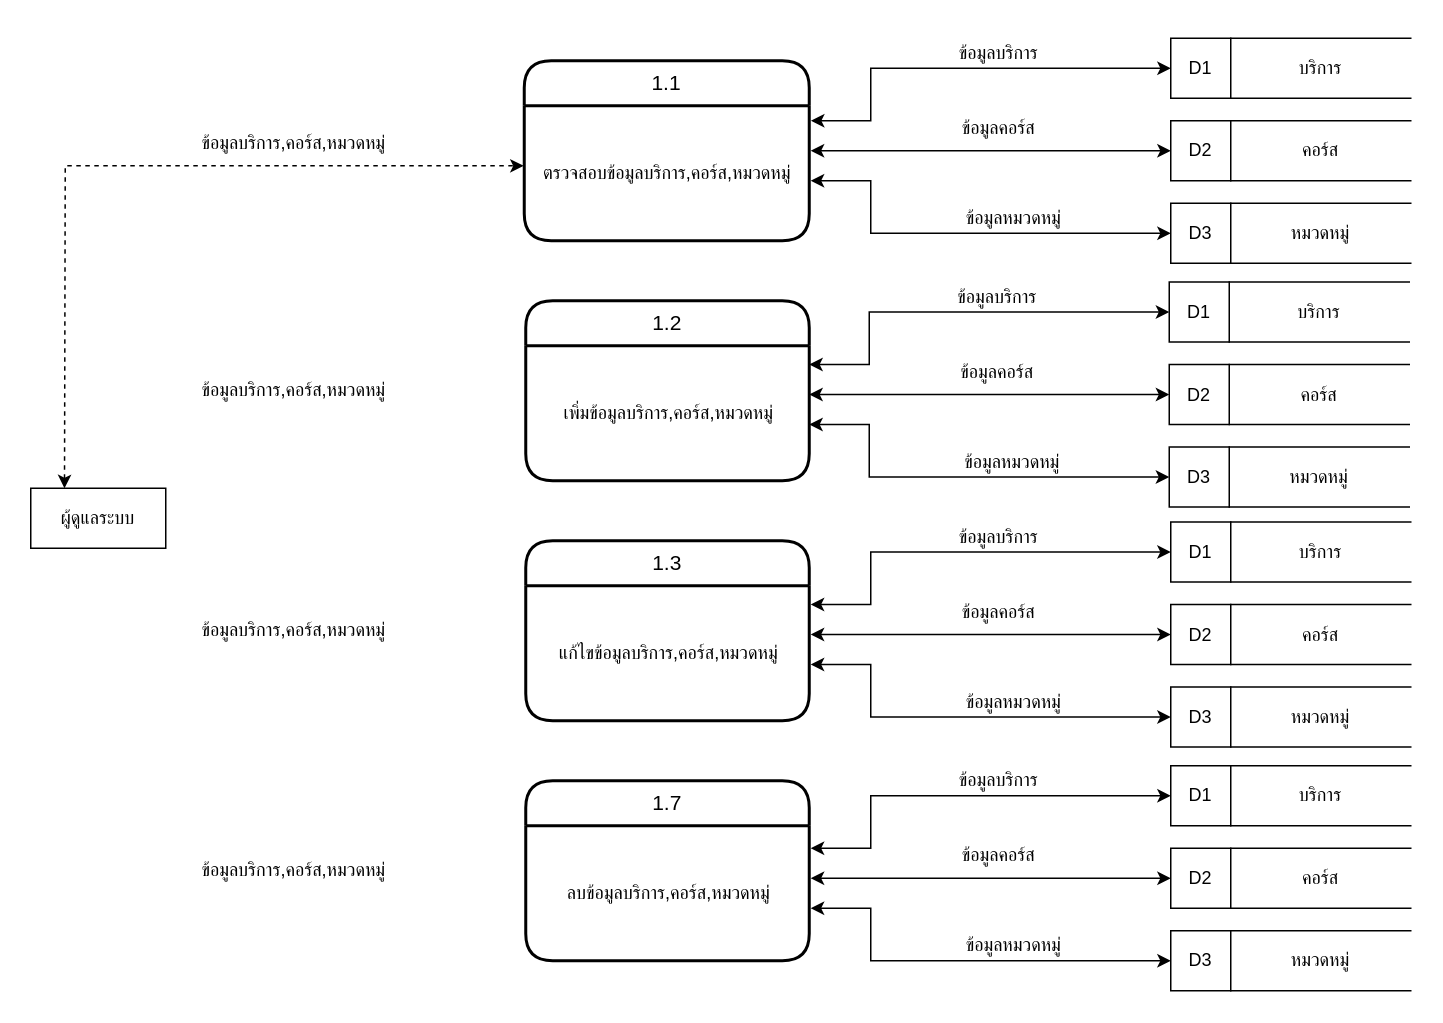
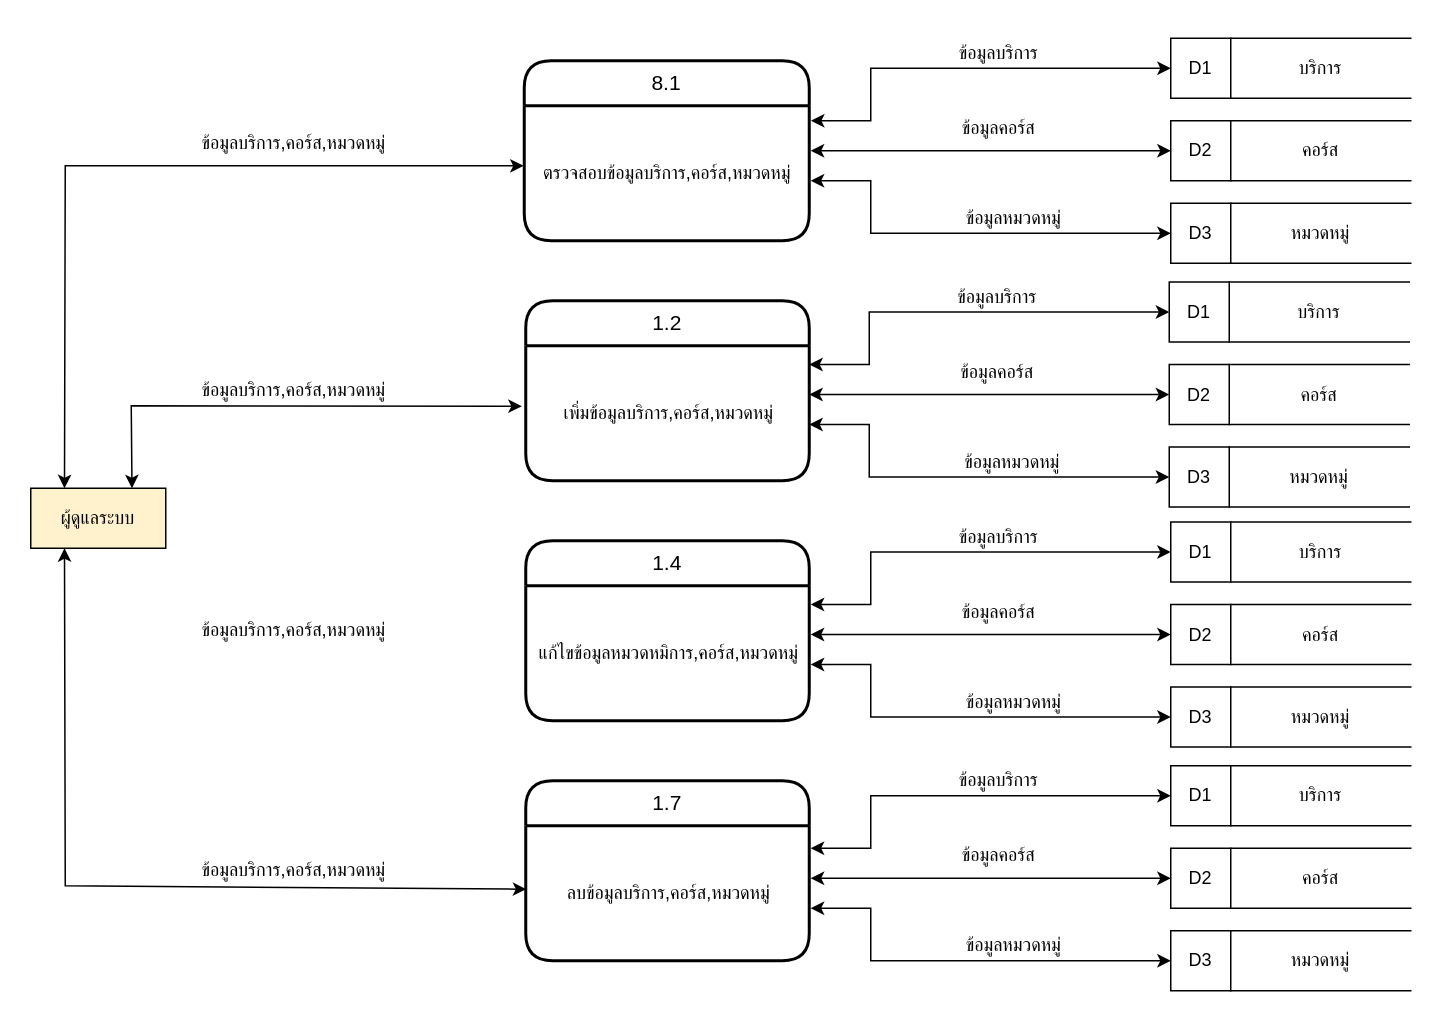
(667, 83) -> (667, 83)
(131, 166) -> (131, 166)
none -> (286, 406)
(98, 518) -> (98, 518)
(668, 563) -> (668, 563)
(669, 653) -> (669, 653)
none -> (127, 886)
